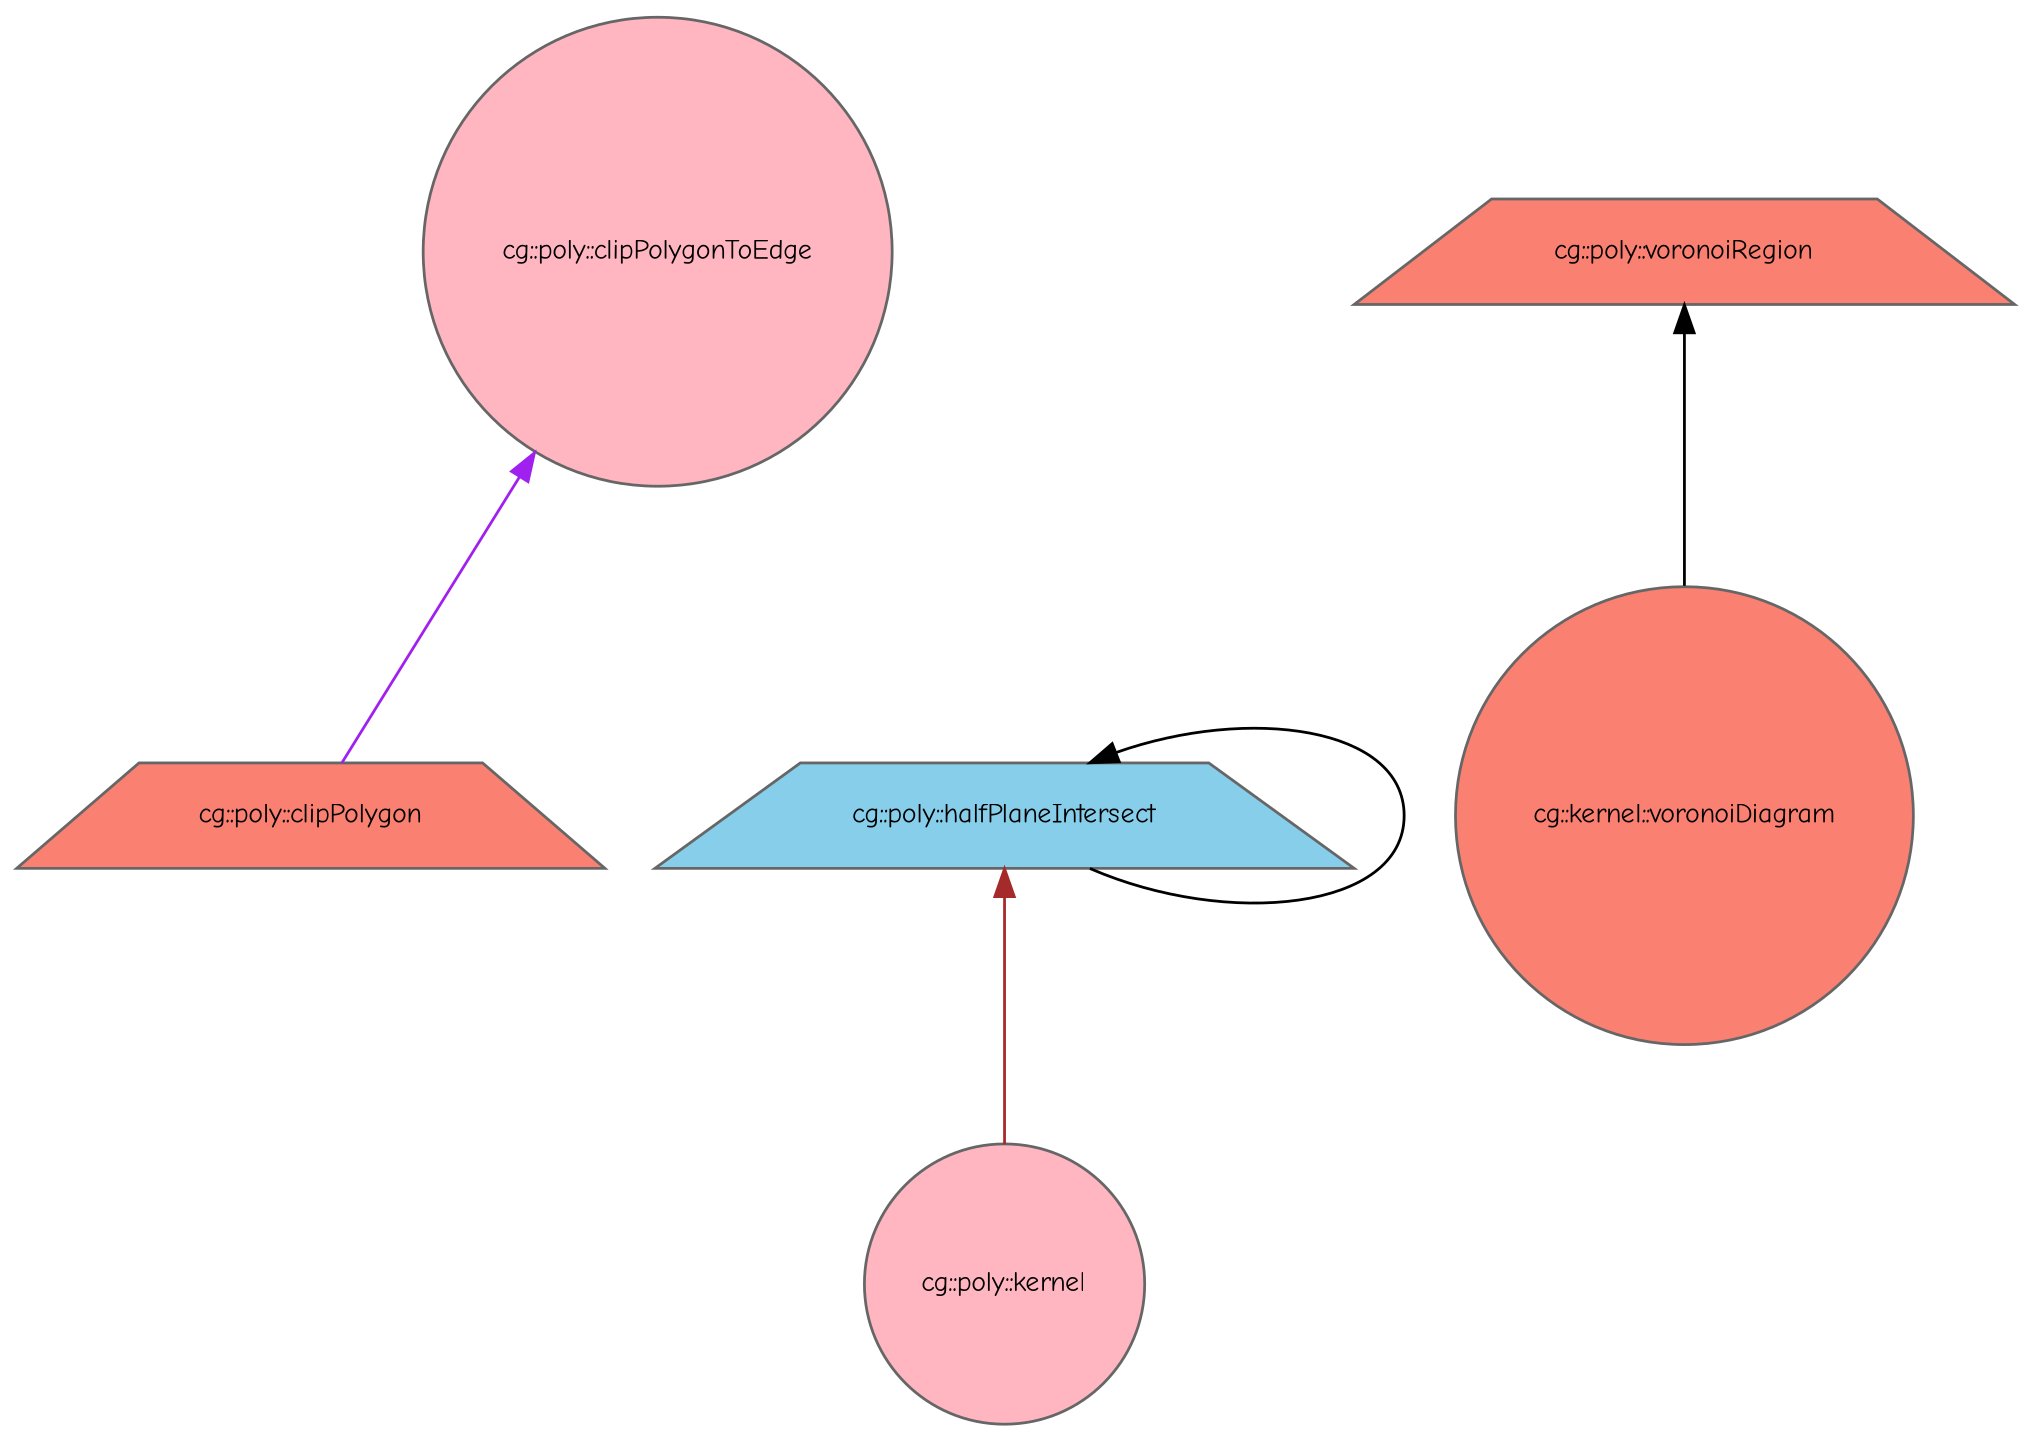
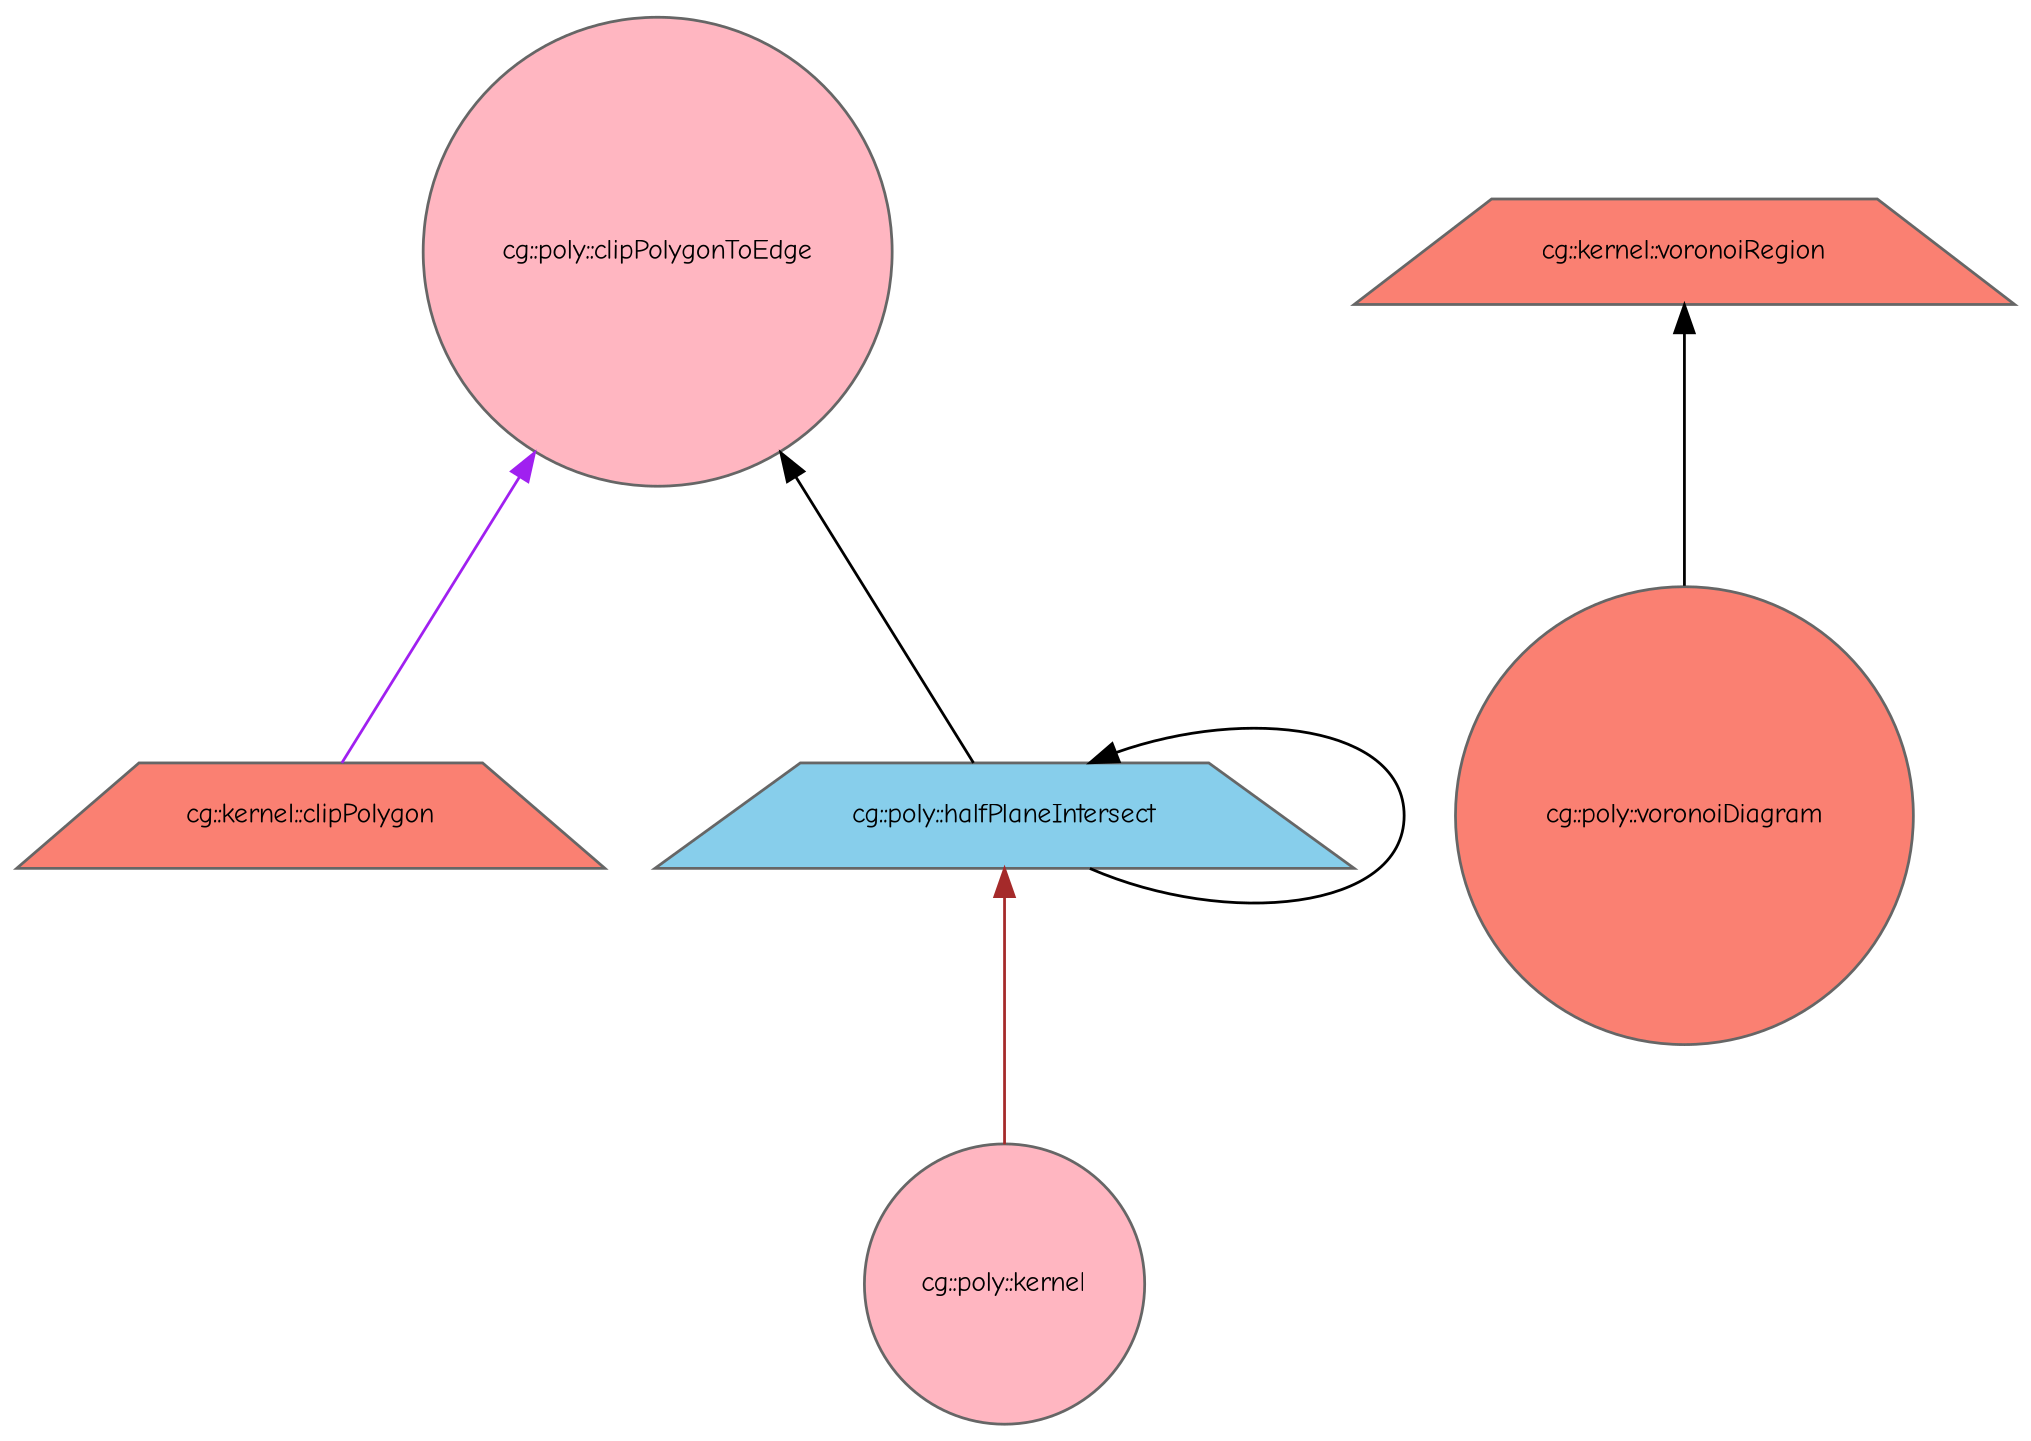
(1684, 252) -> (1684, 252)
none -> (885, 620)
(311, 816) -> (311, 816)
(1684, 816) -> (1684, 816)
